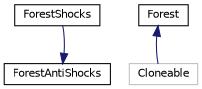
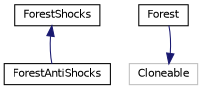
(64, 39) -> (50, 50)
(157, 50) -> (170, 39)
